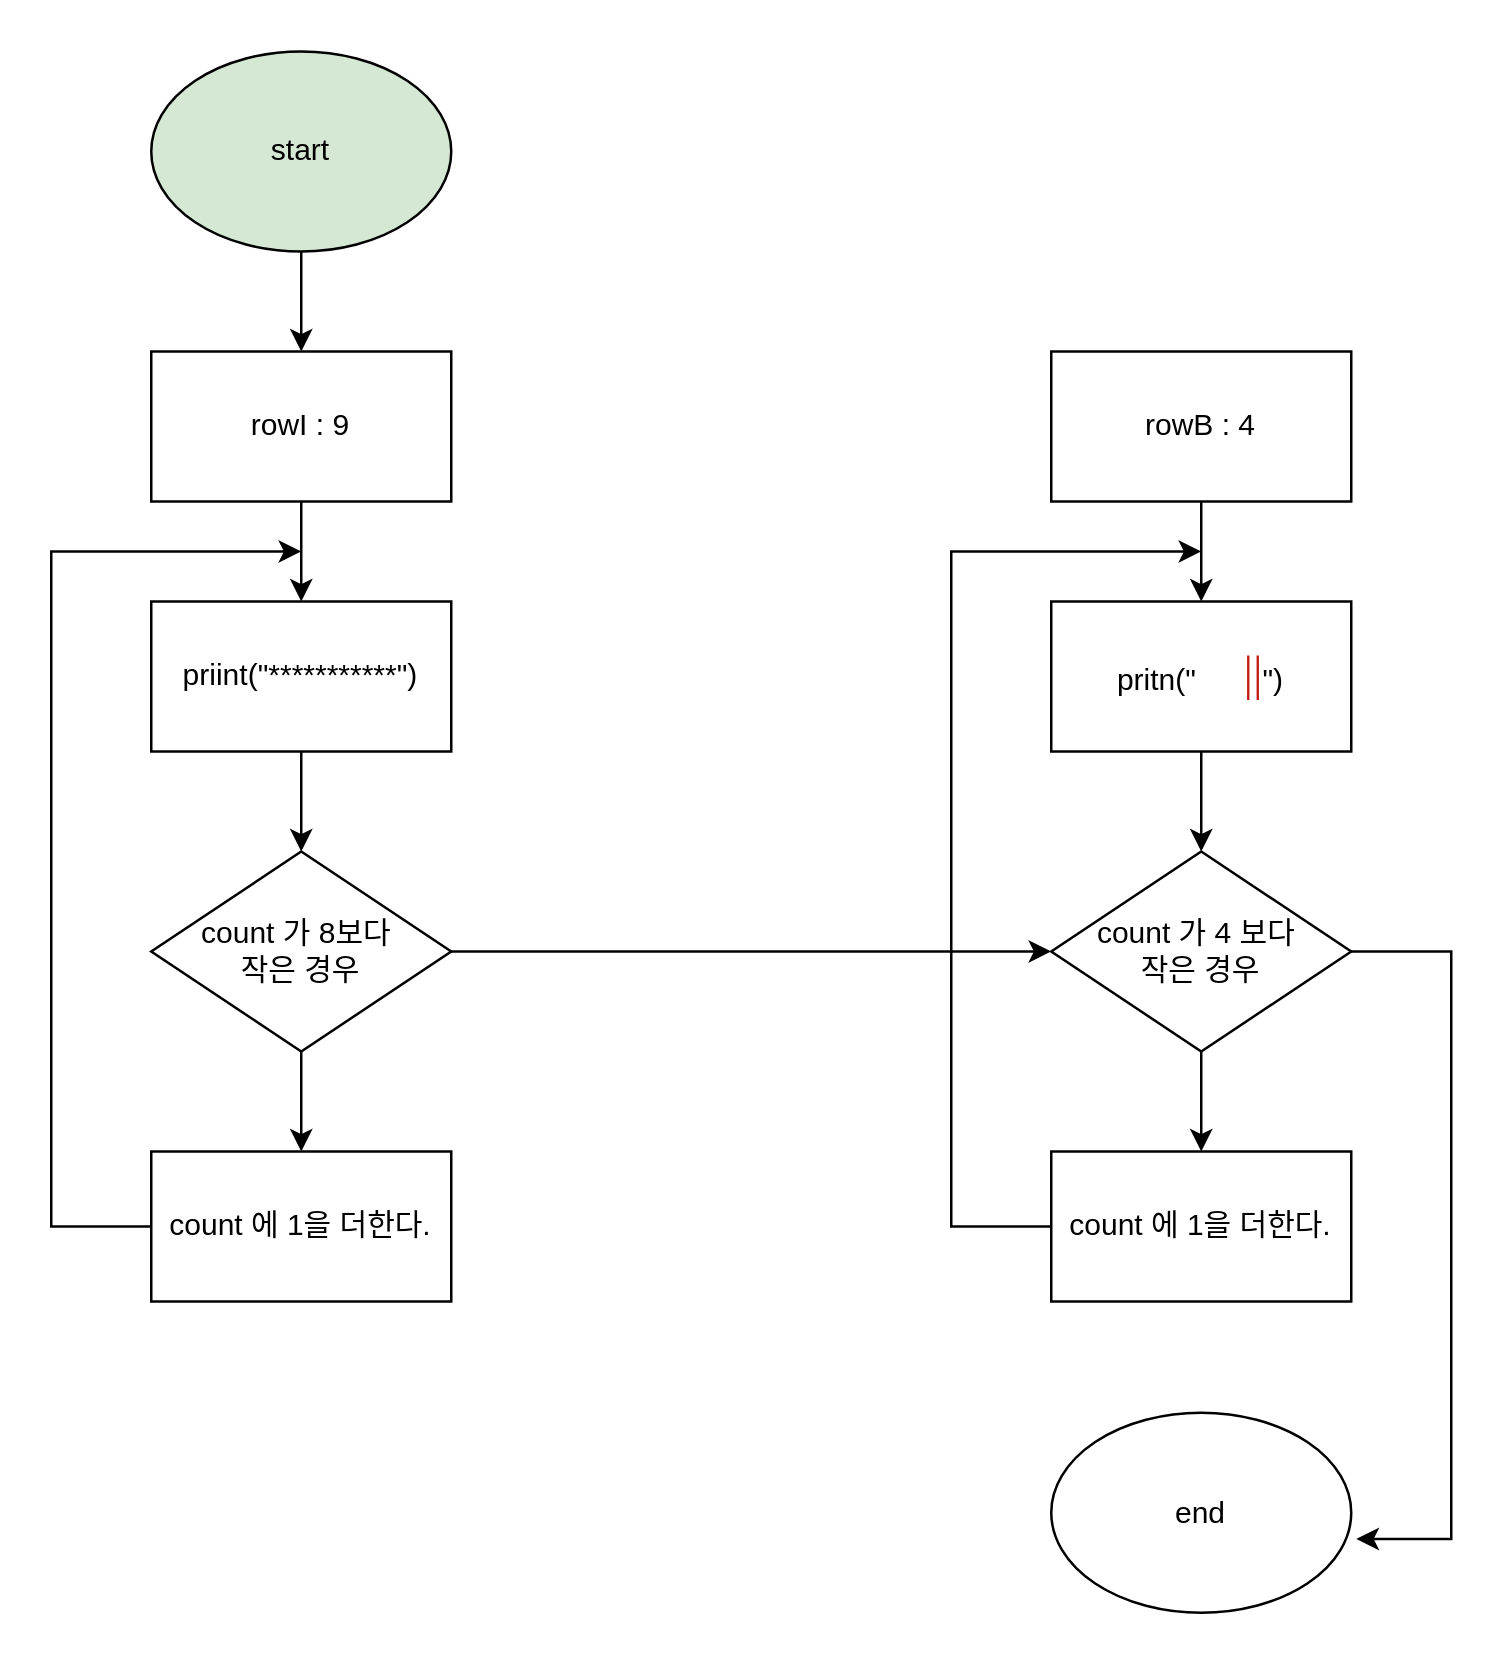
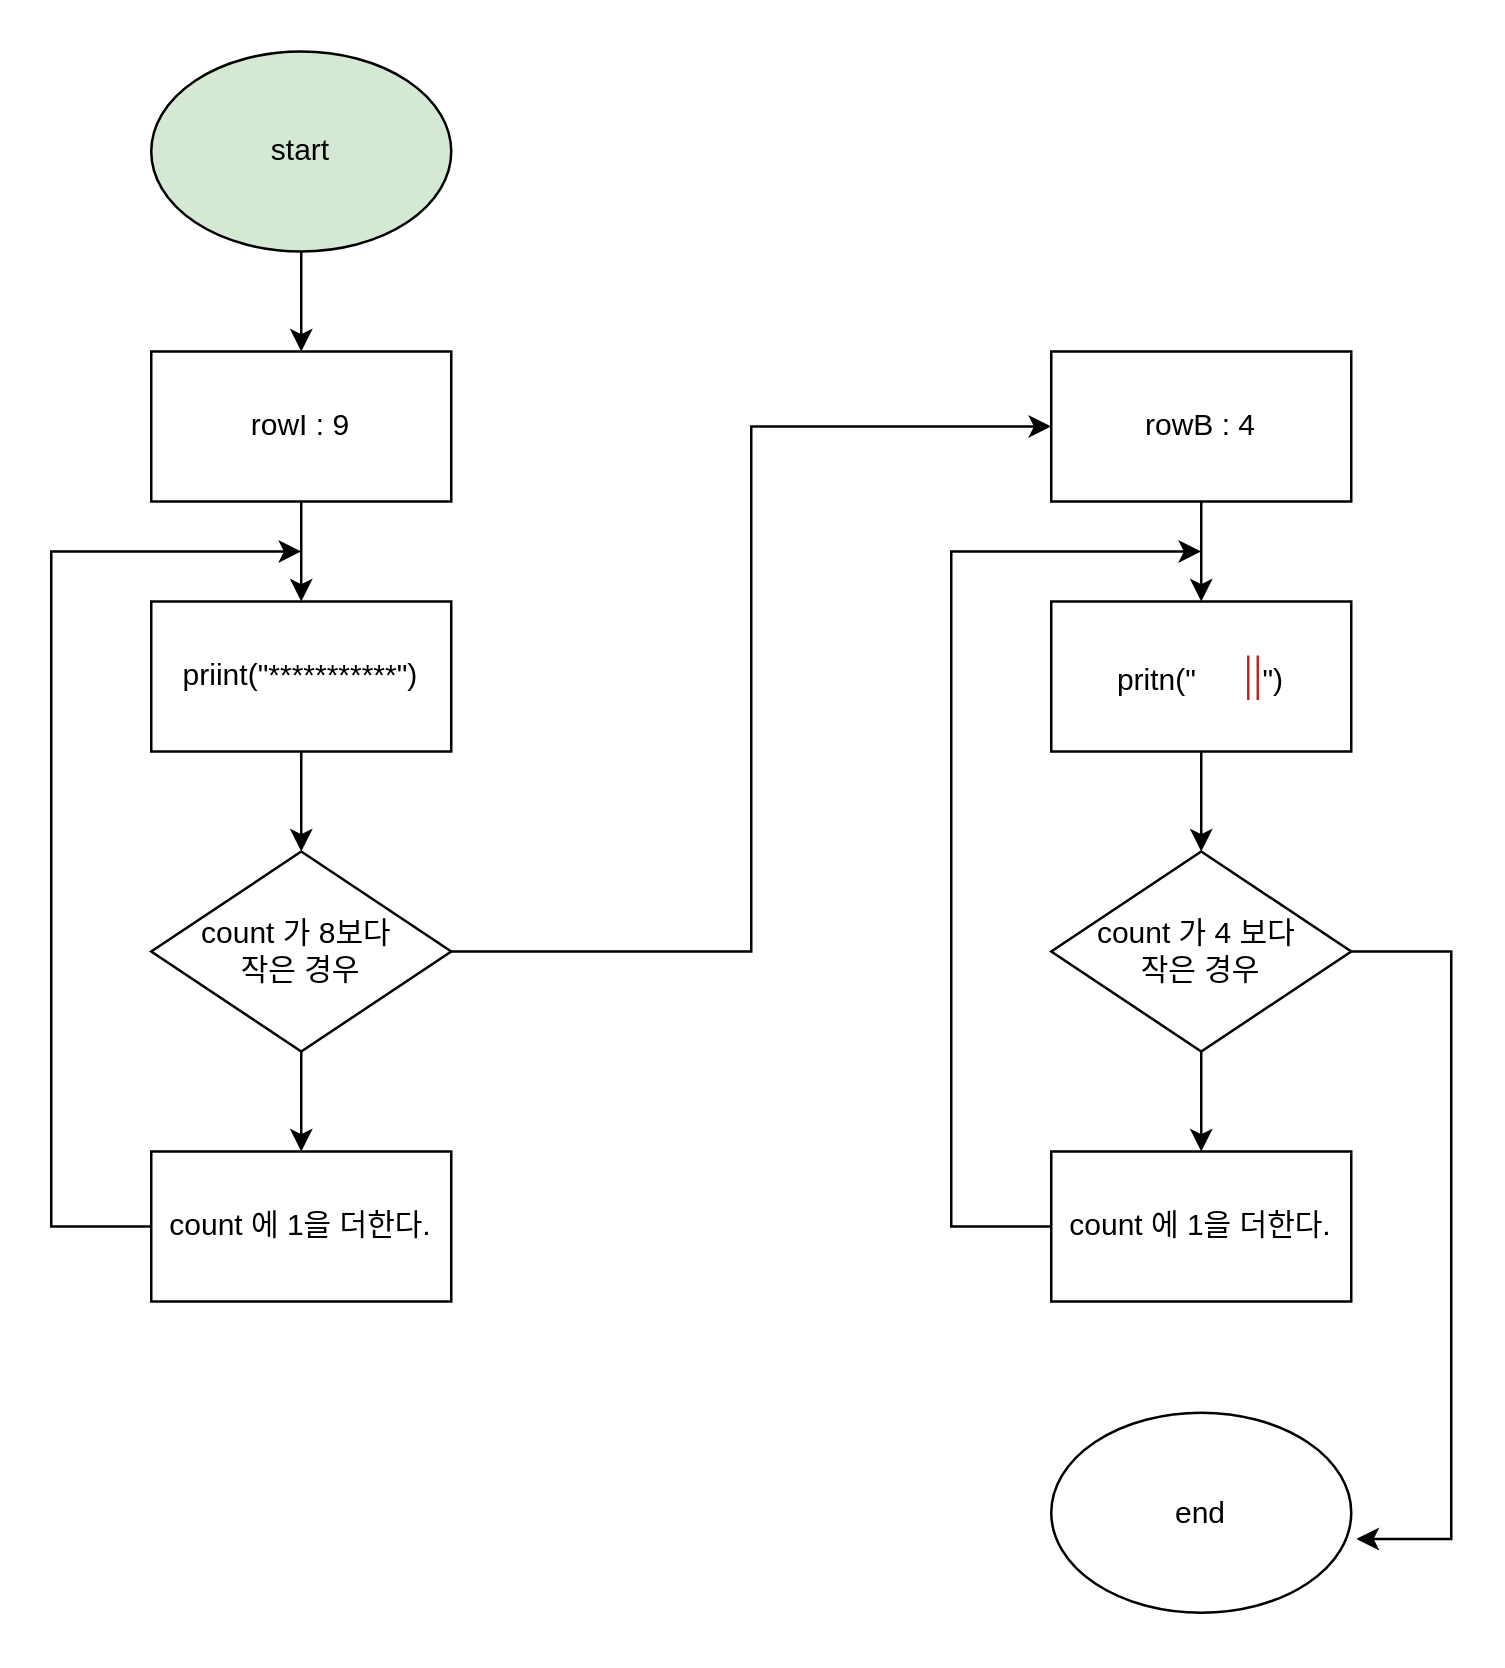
(847, 951) -> (751, 548)
